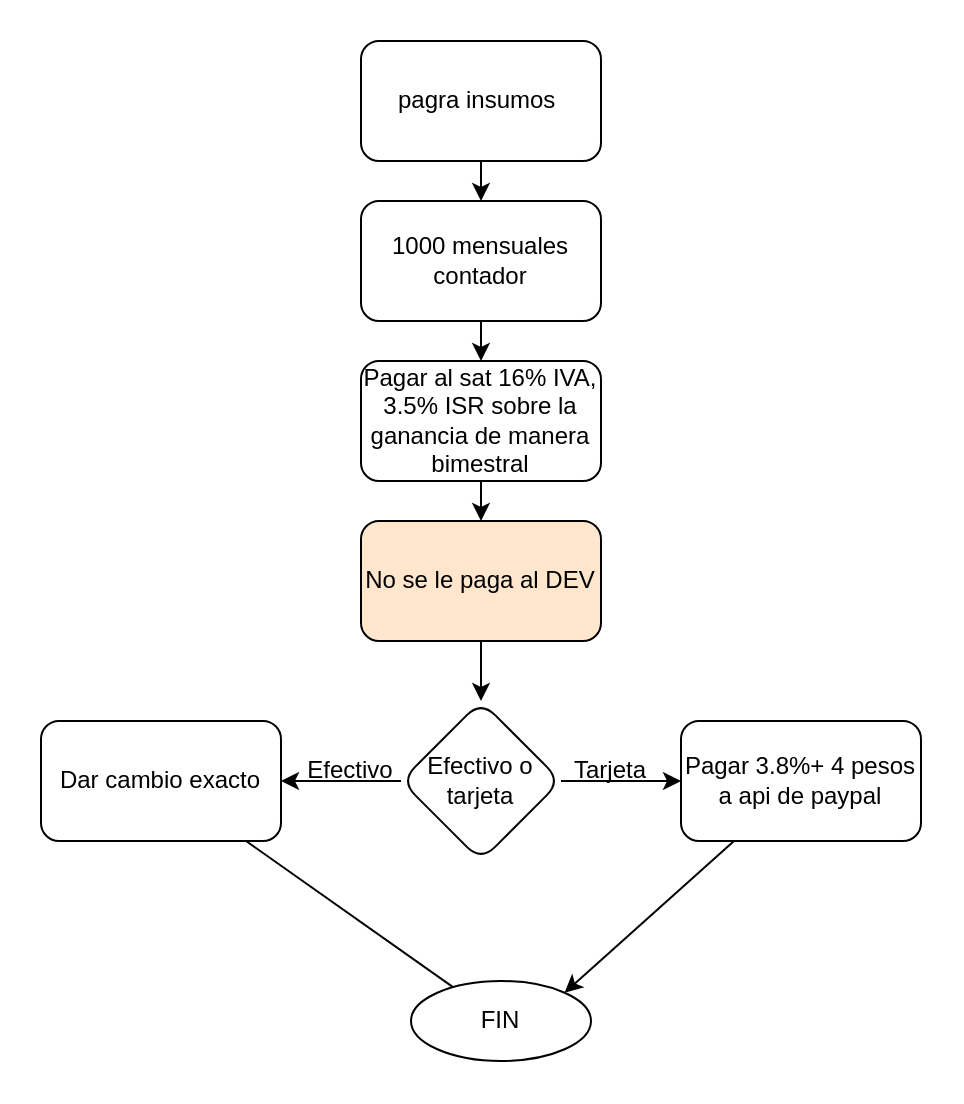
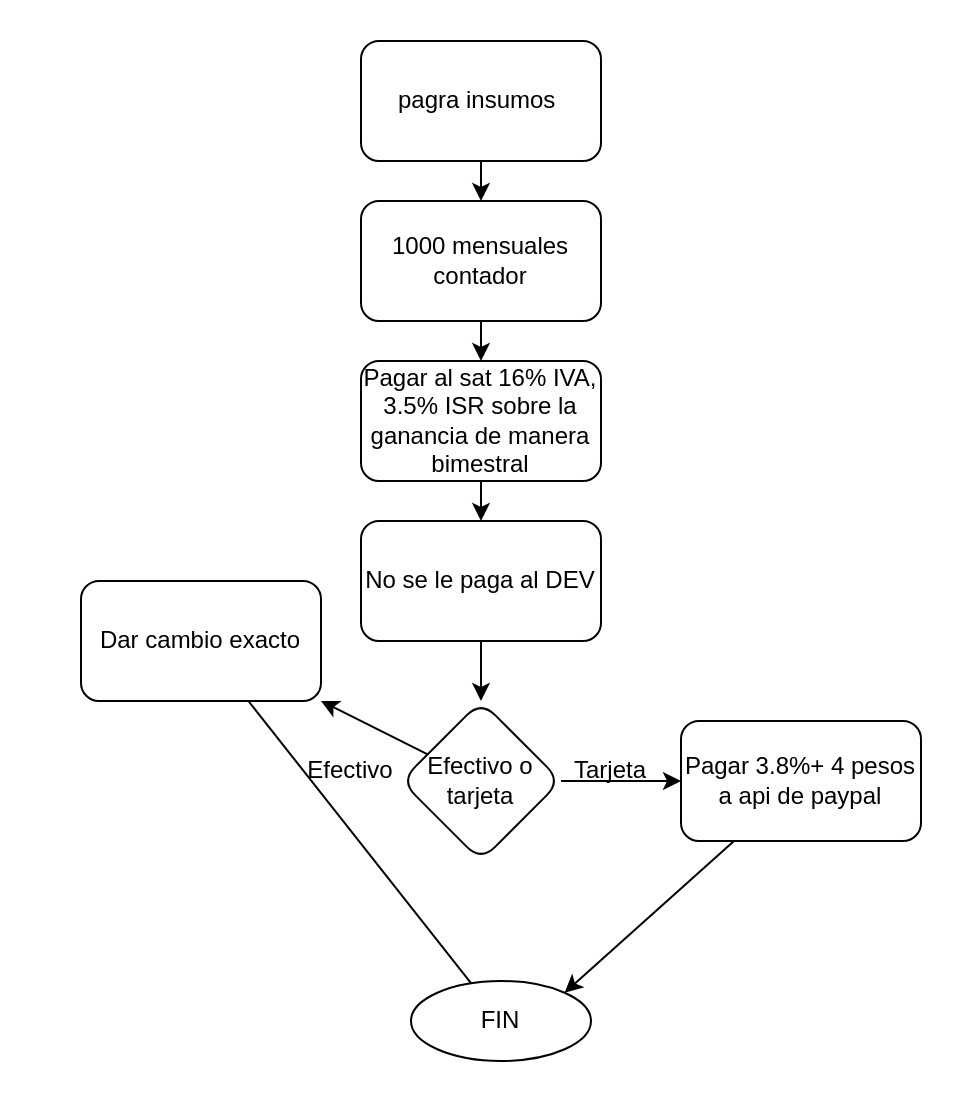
(481, 581) -> (481, 581)
(161, 781) -> (201, 641)
